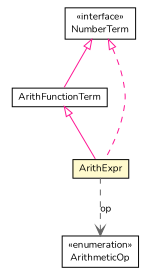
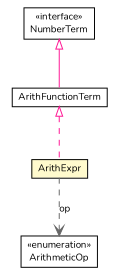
(125, 104) -> none
(82, 137) -> (59, 138)
